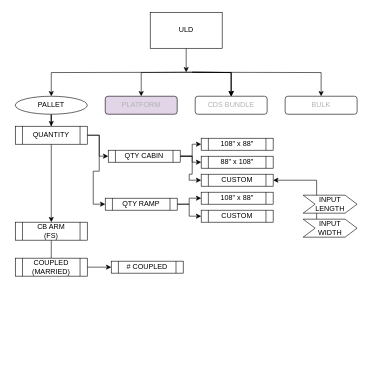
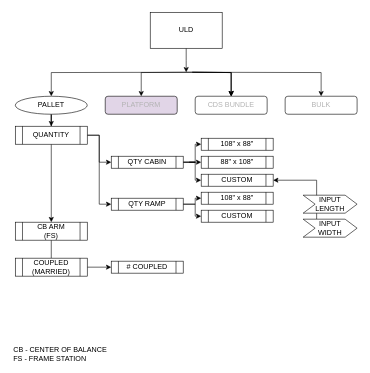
(144, 156) -> (147, 162)
(141, 204) -> (147, 204)
none -> (69, 354)
